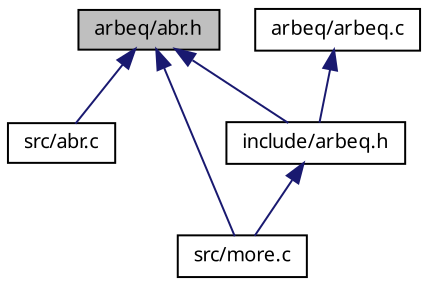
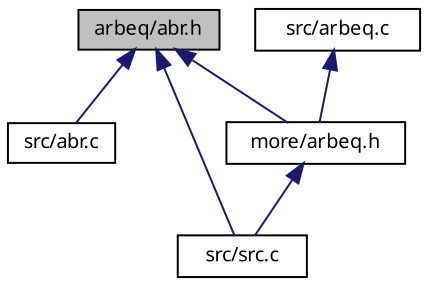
(338, 30) -> (338, 30)
(316, 143) -> (316, 143)
(242, 256) -> (242, 256)
